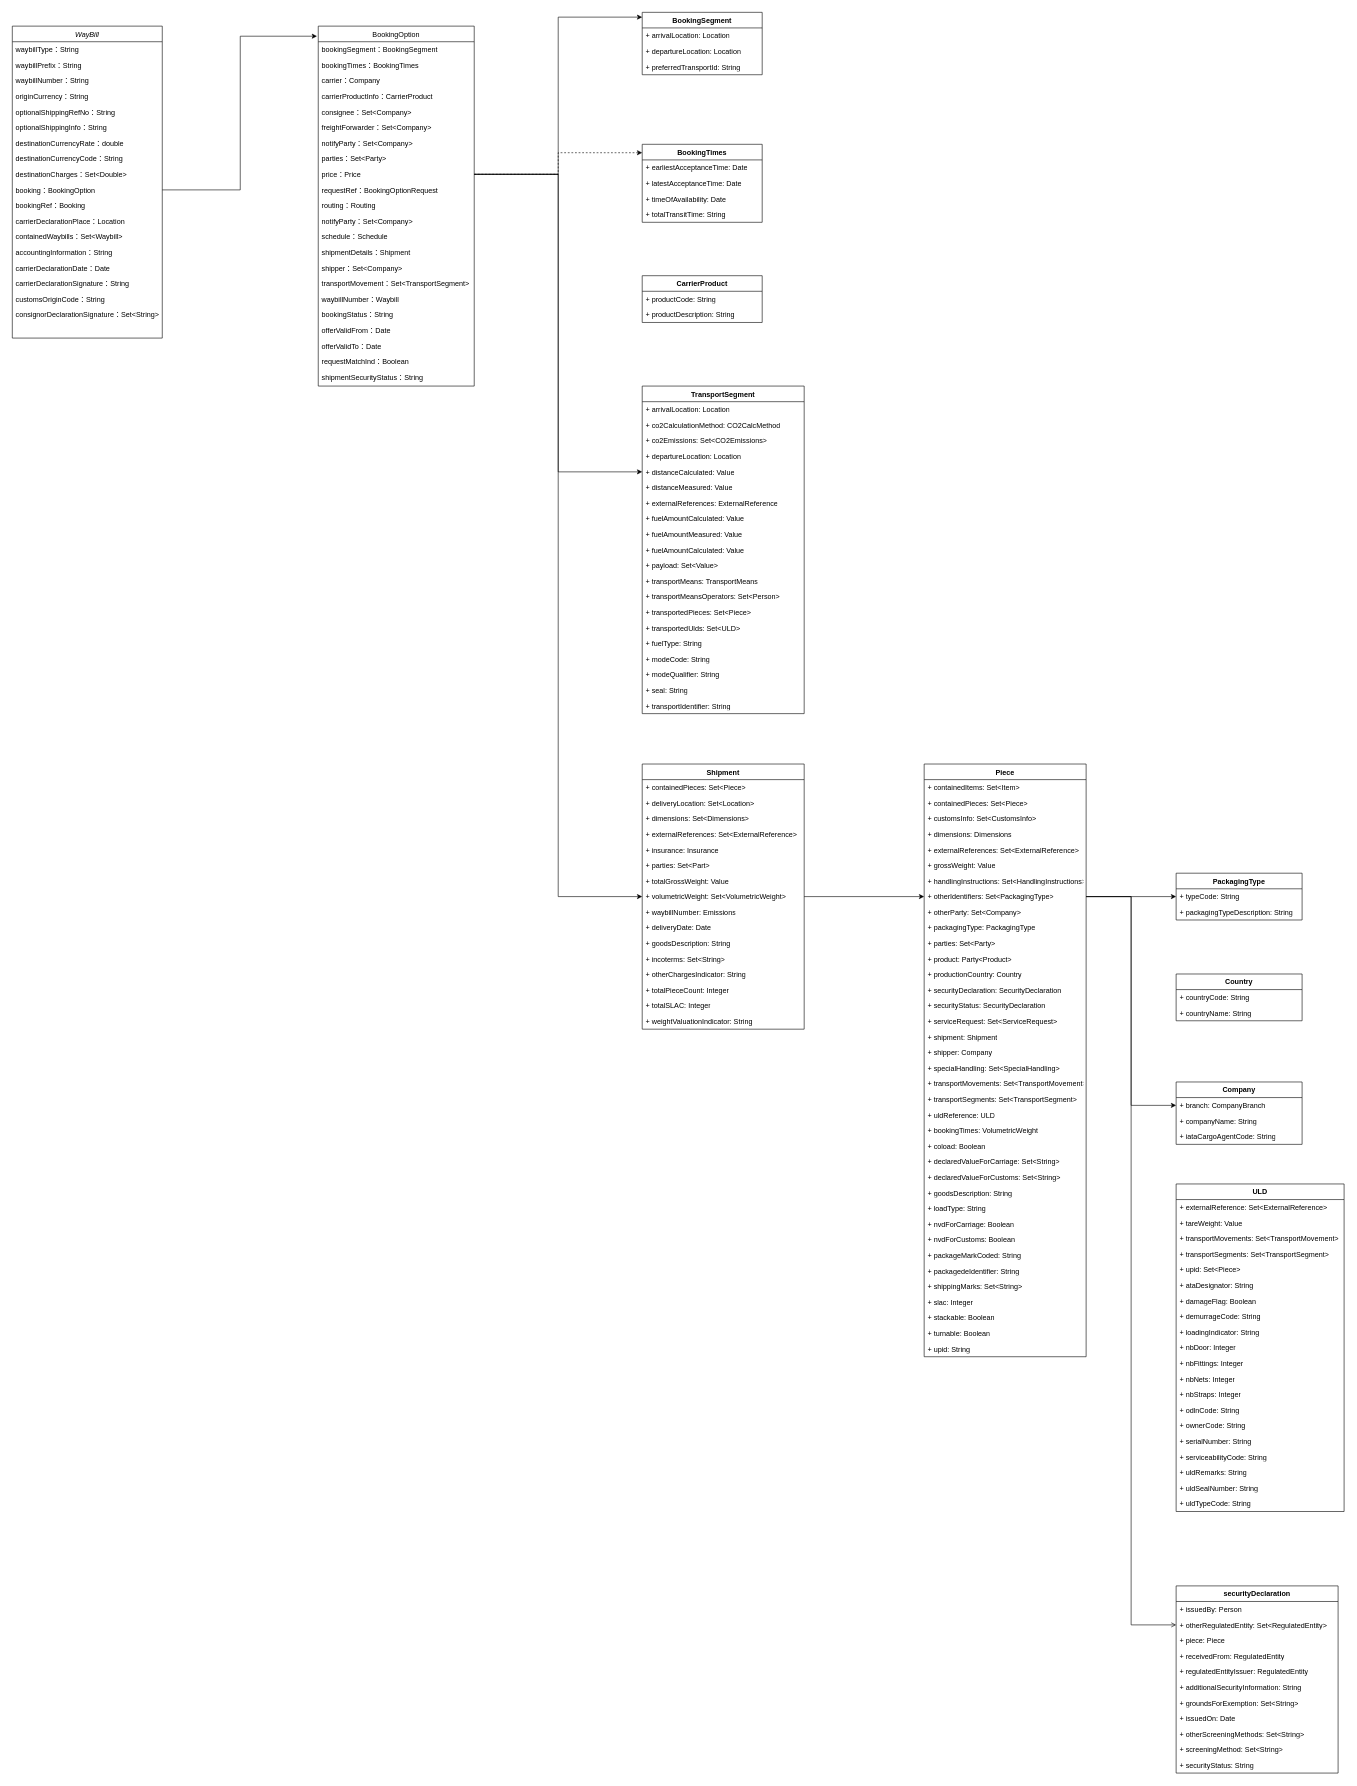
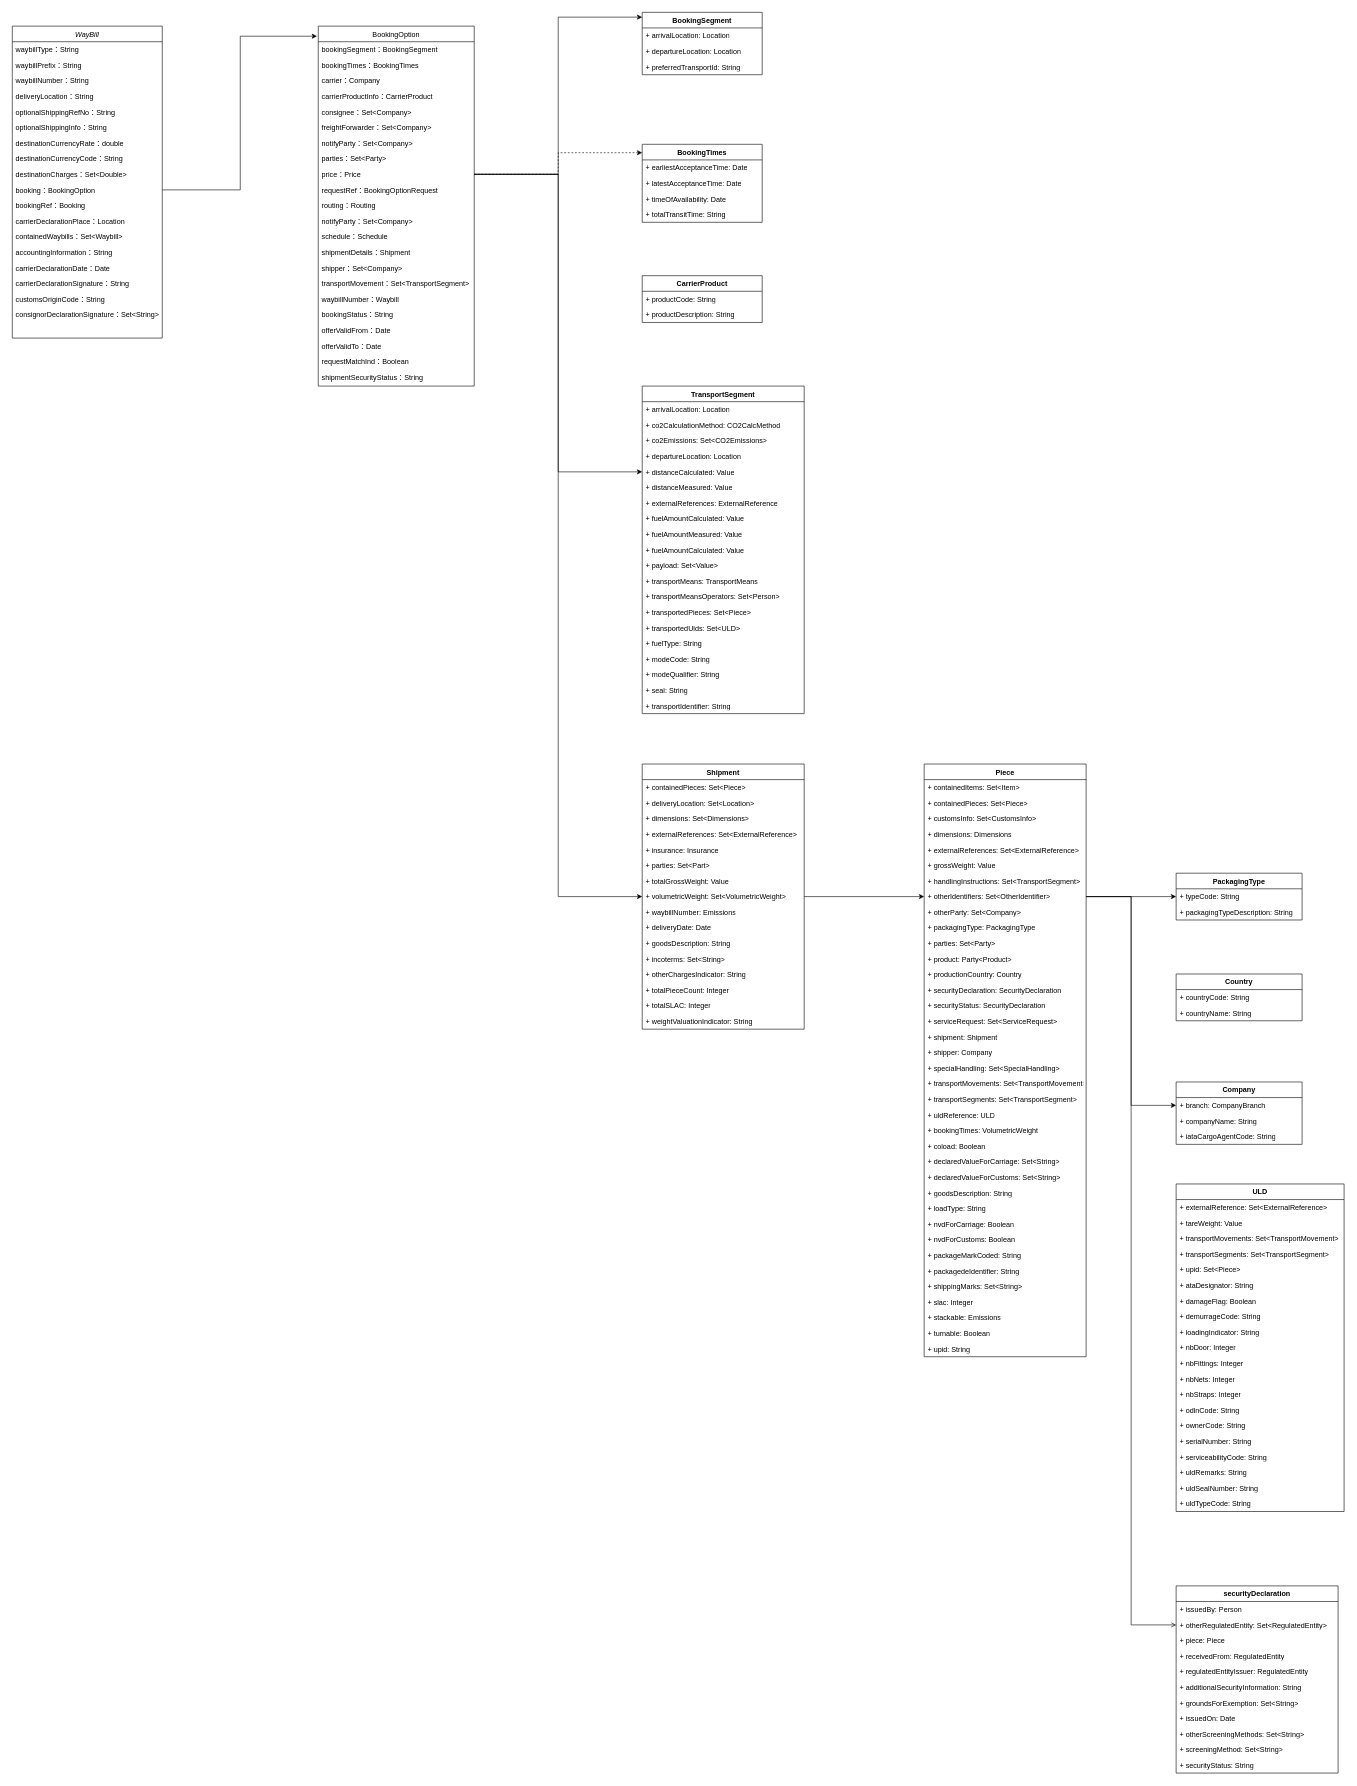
(57, 97) -> (60, 97)
(1006, 886) -> (1006, 886)
(1001, 897) -> (1004, 897)
(965, 1319) -> (969, 1319)
